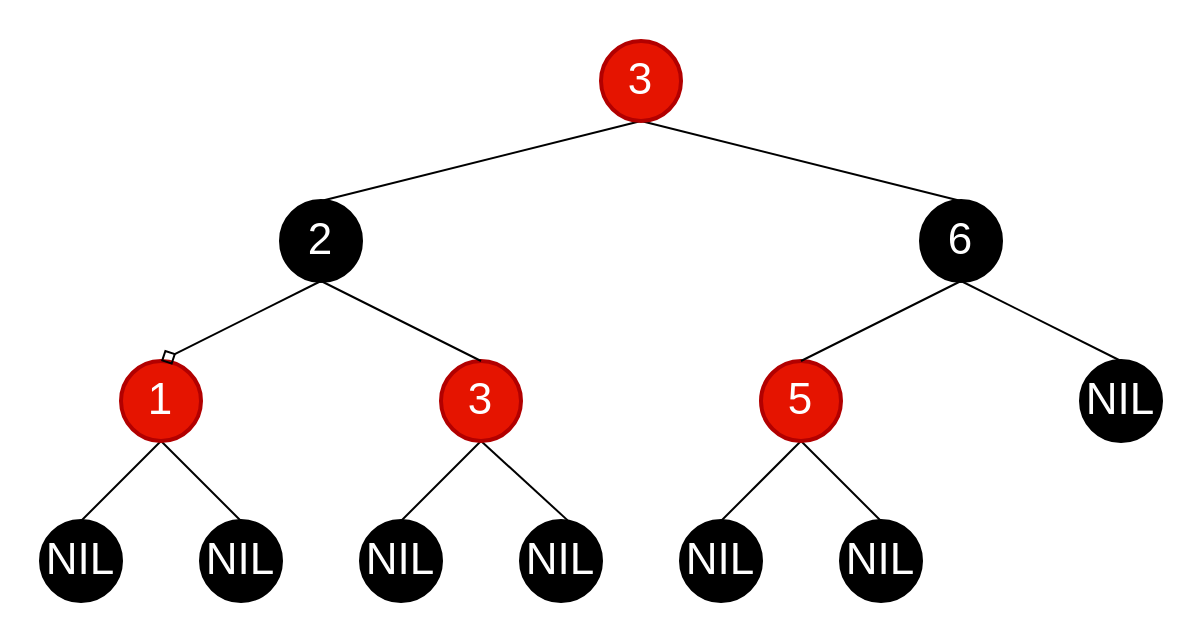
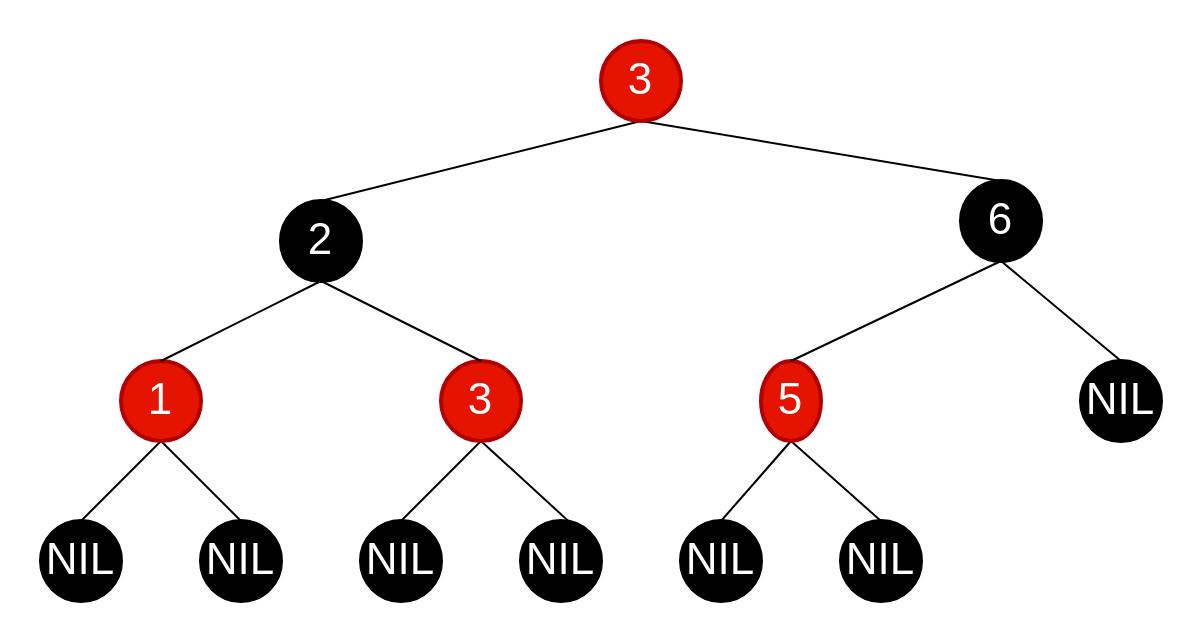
(961, 241) -> (1001, 221)
(176, 354) -> (169, 357)
(801, 401) -> (791, 401)
